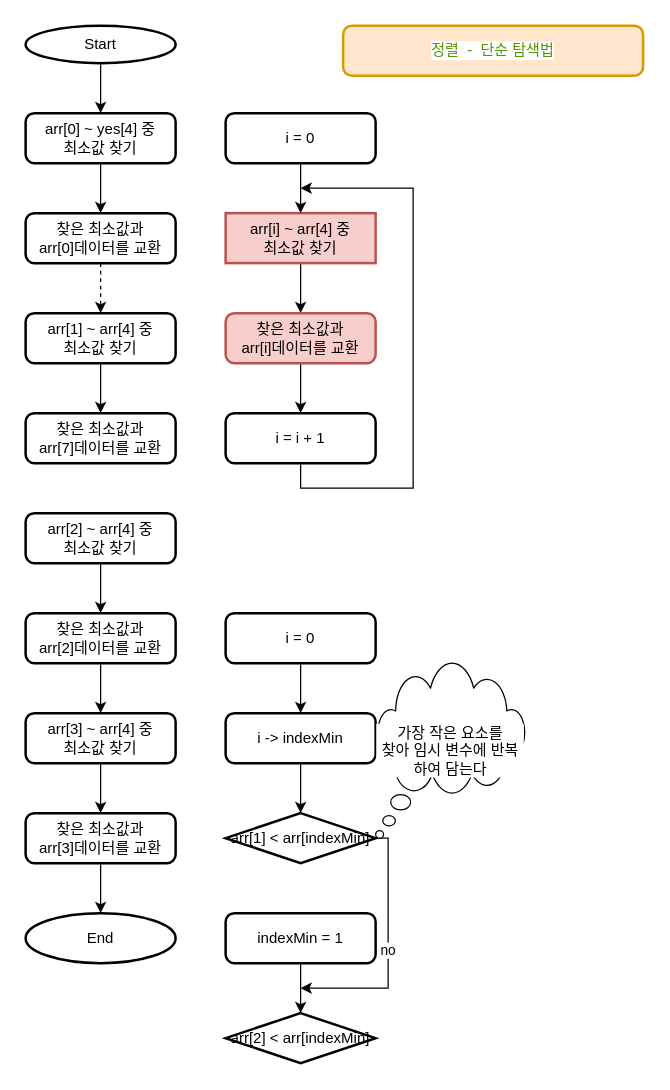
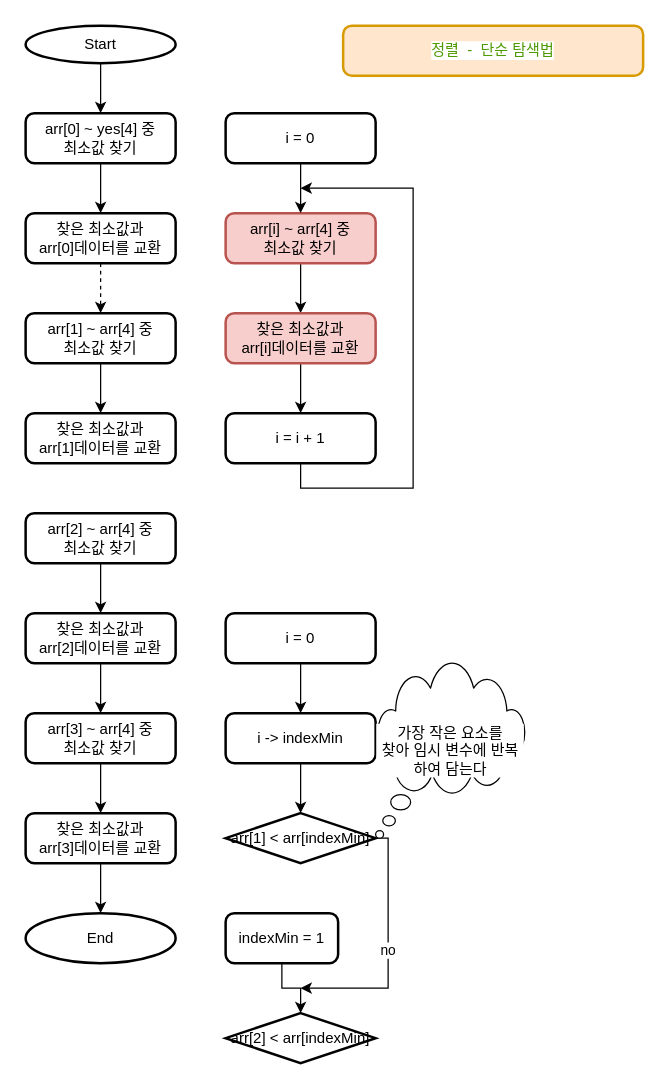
(301, 238) -> (301, 238)
(101, 438) -> (101, 438)
(301, 938) -> (282, 938)
